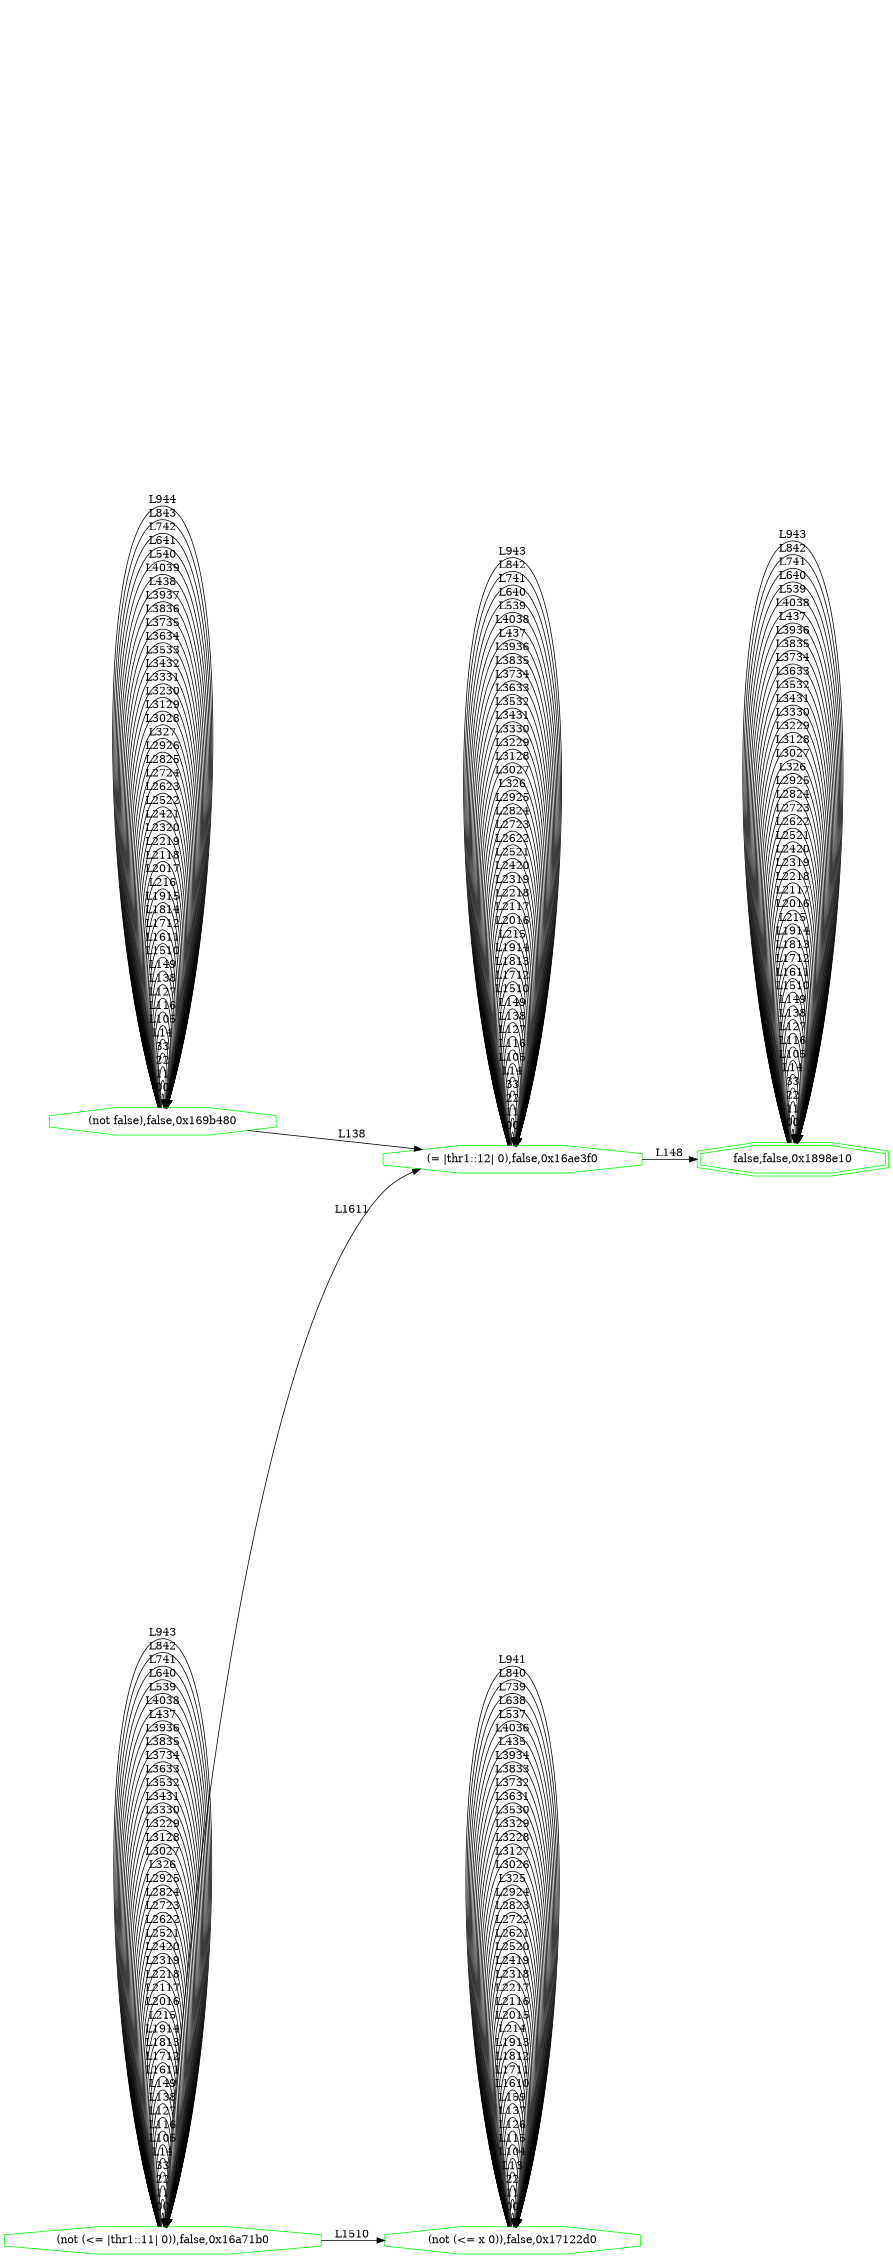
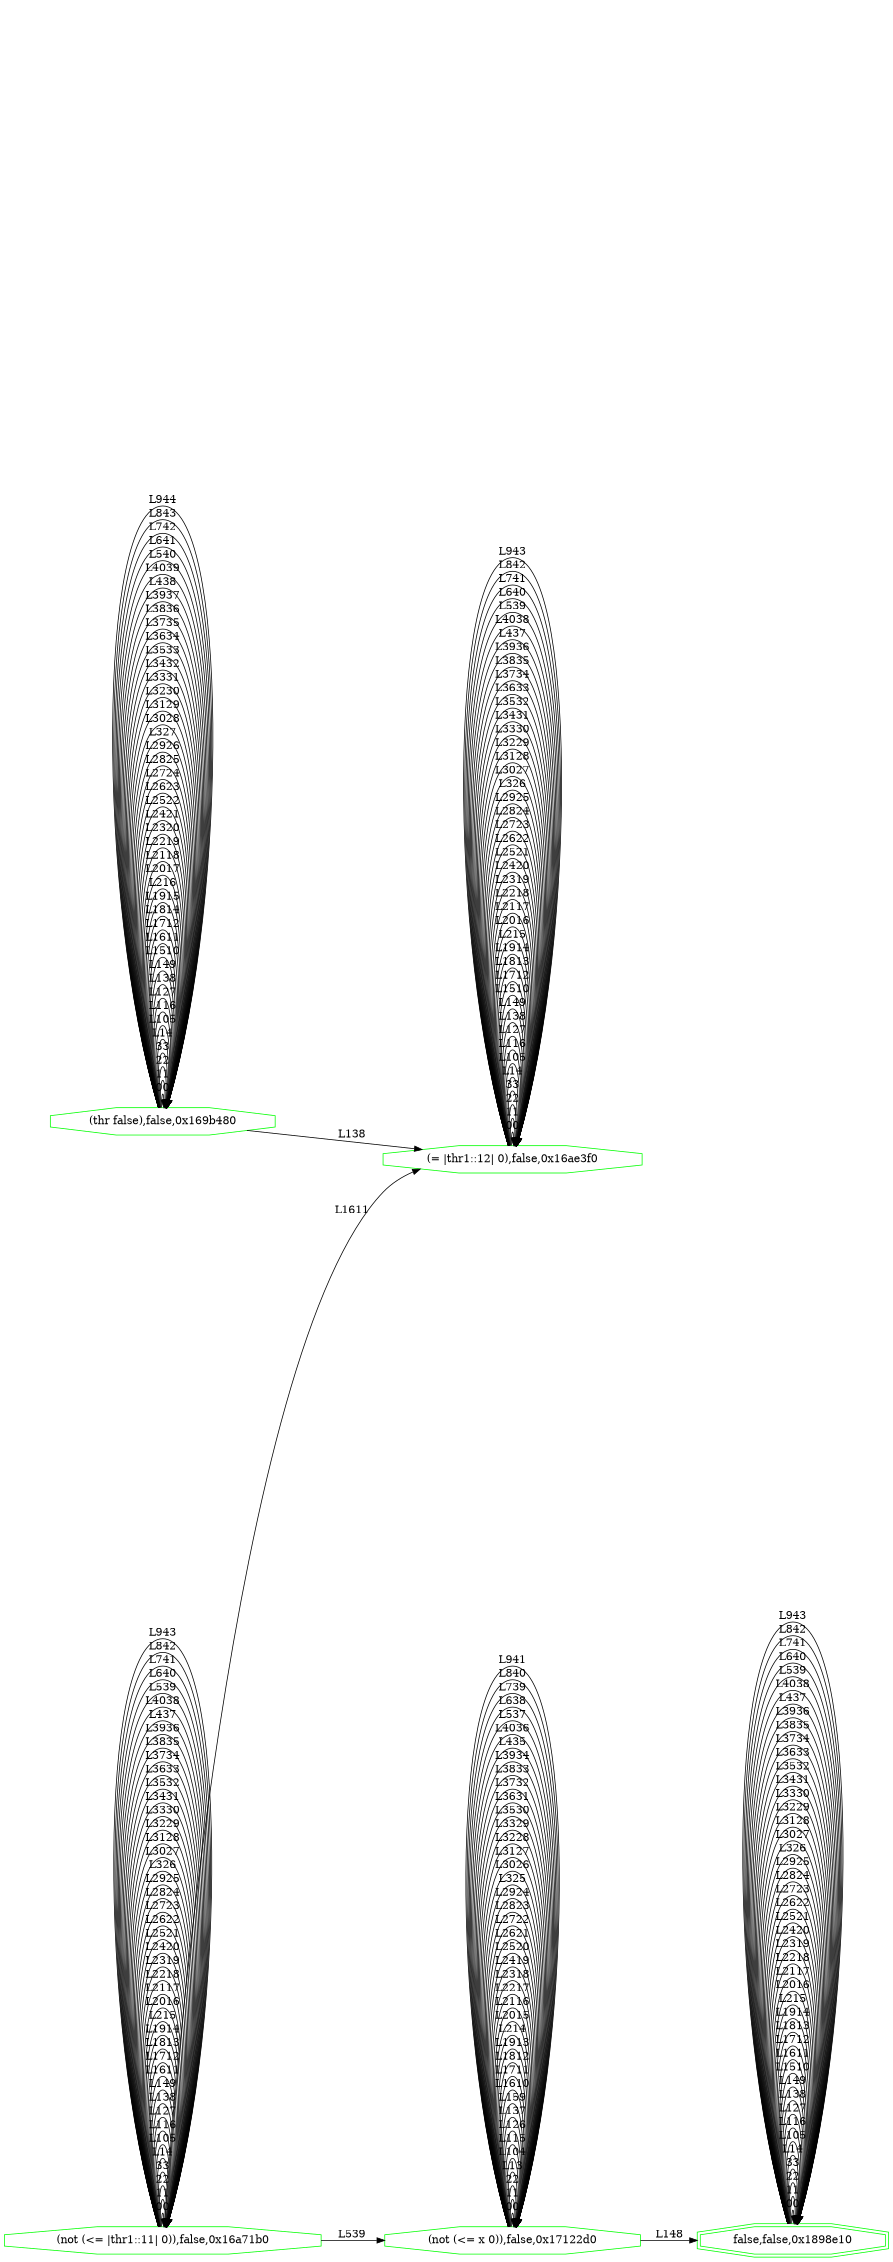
(163, 1121) -> (163, 1121)
(666, 1159) -> (665, 2240)
(352, 2235) -> (352, 2235)
